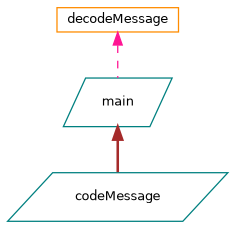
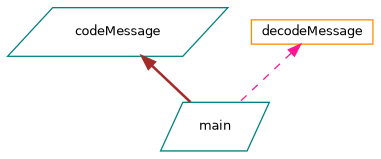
(118, 156) -> (171, 84)
